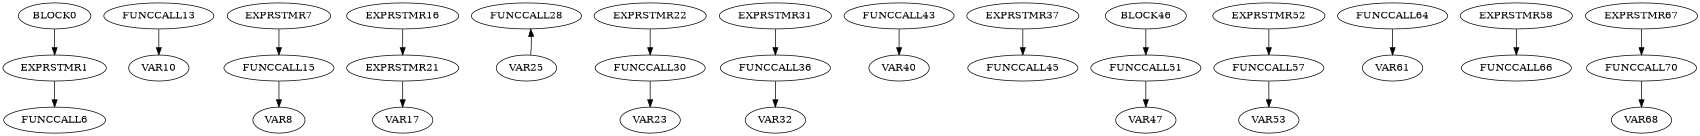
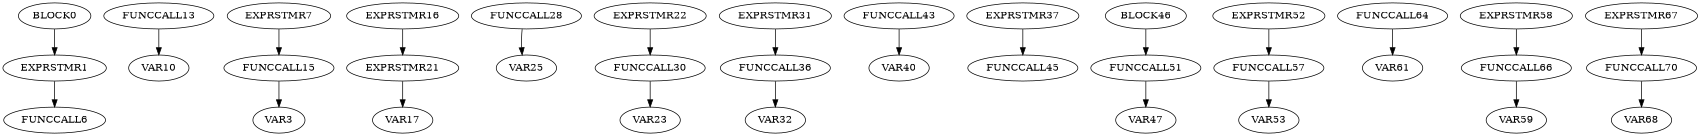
(531, 46) -> (522, 38)
(279, 120) -> (279, 120)
none -> (1516, 120)
